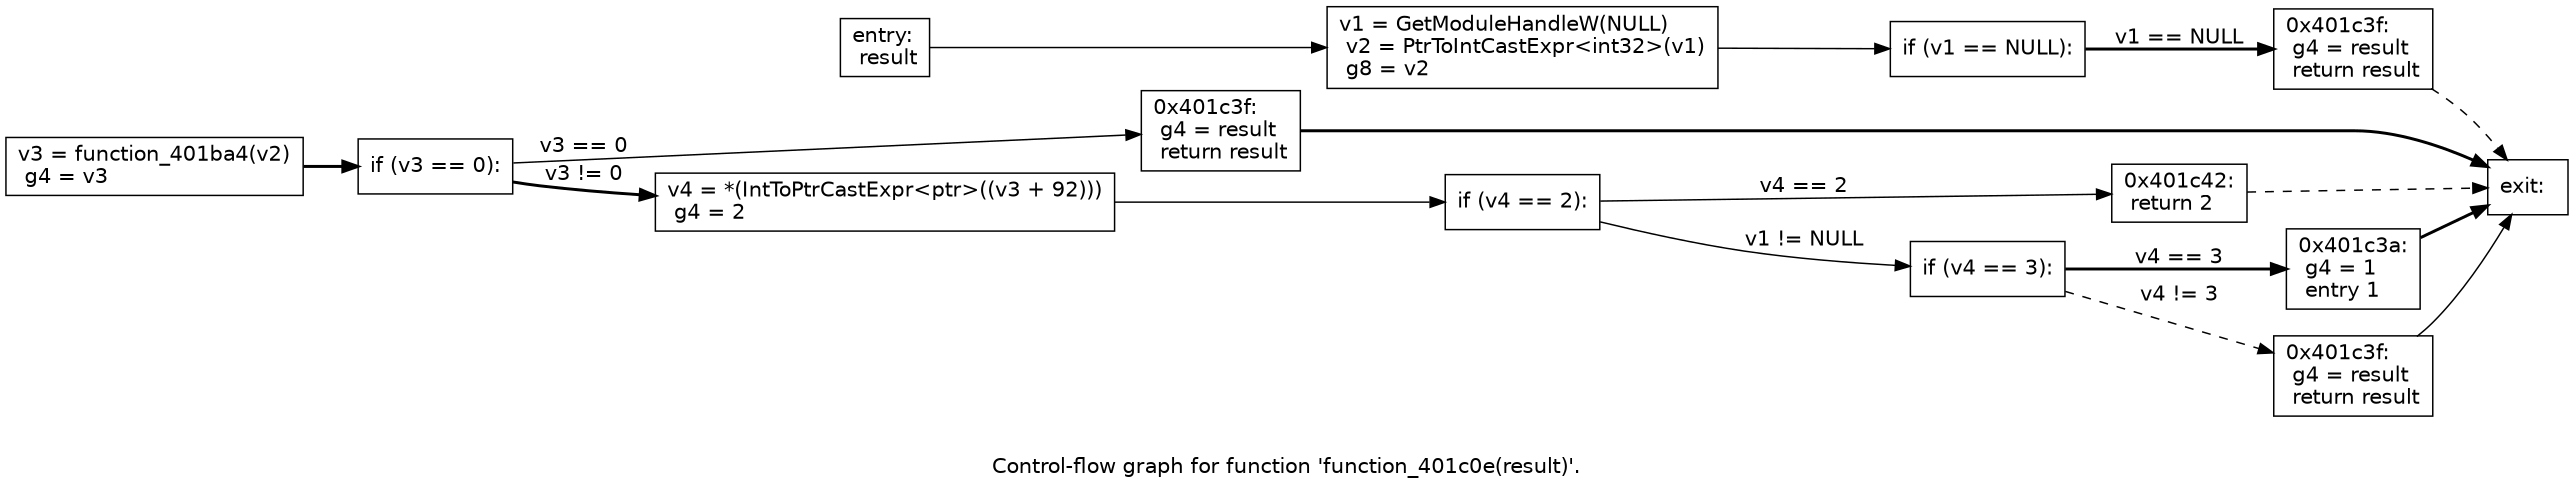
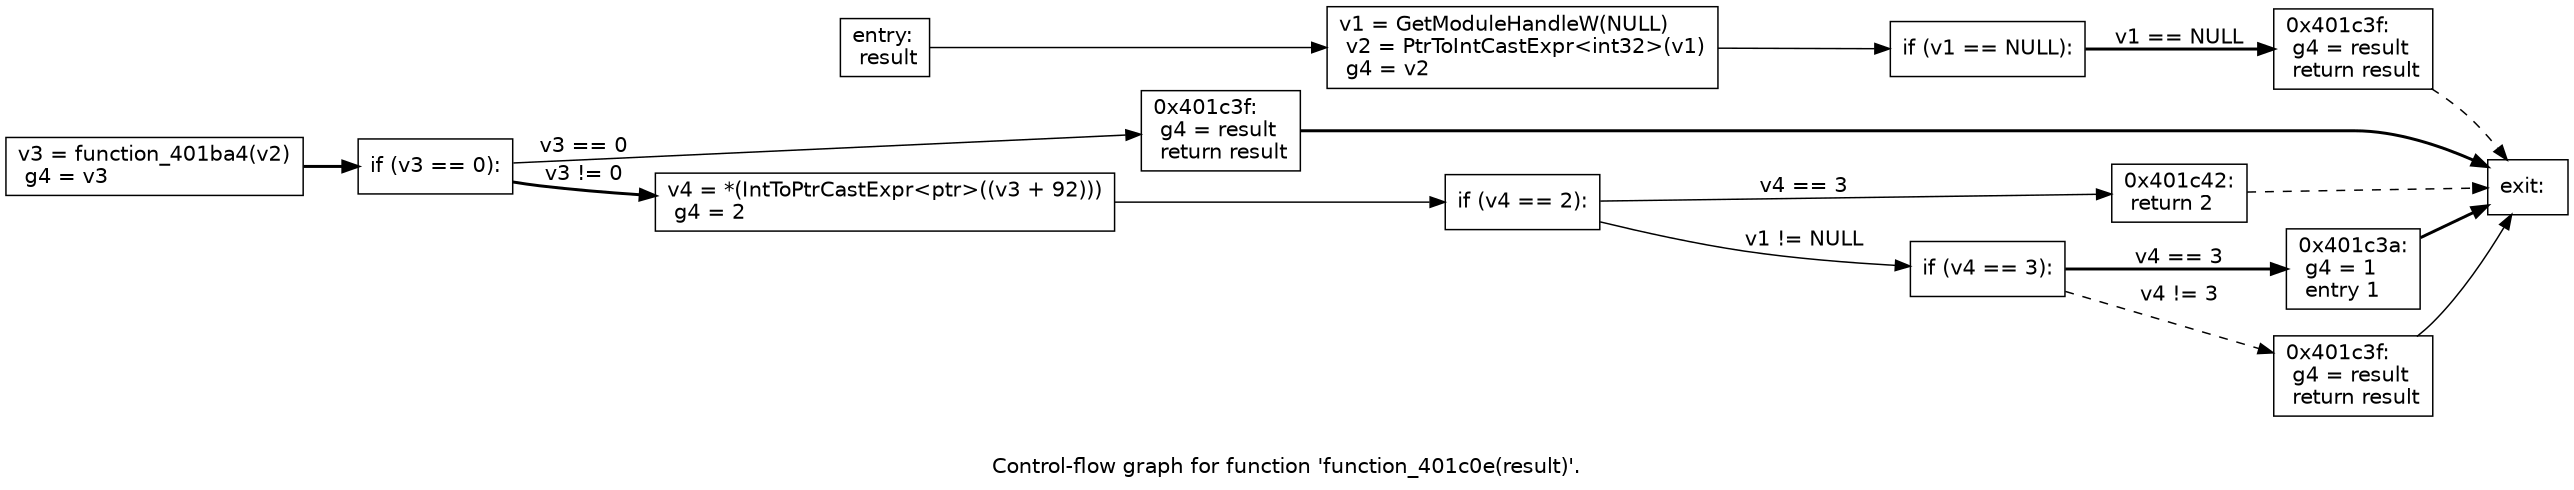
(1384, 69) -> (1384, 69)
(1804, 187) -> (1804, 187)
